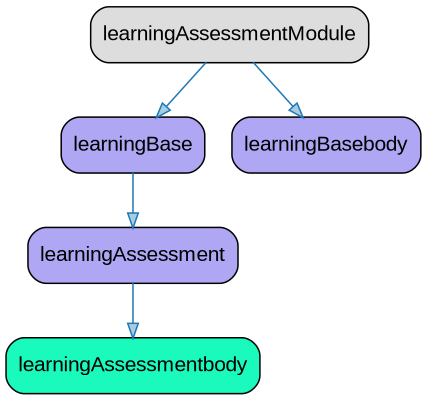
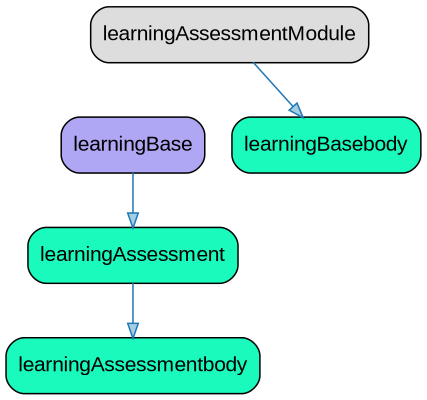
(186, 84) -> none
(326, 145) -> (326, 145)
(133, 255) -> (133, 255)
